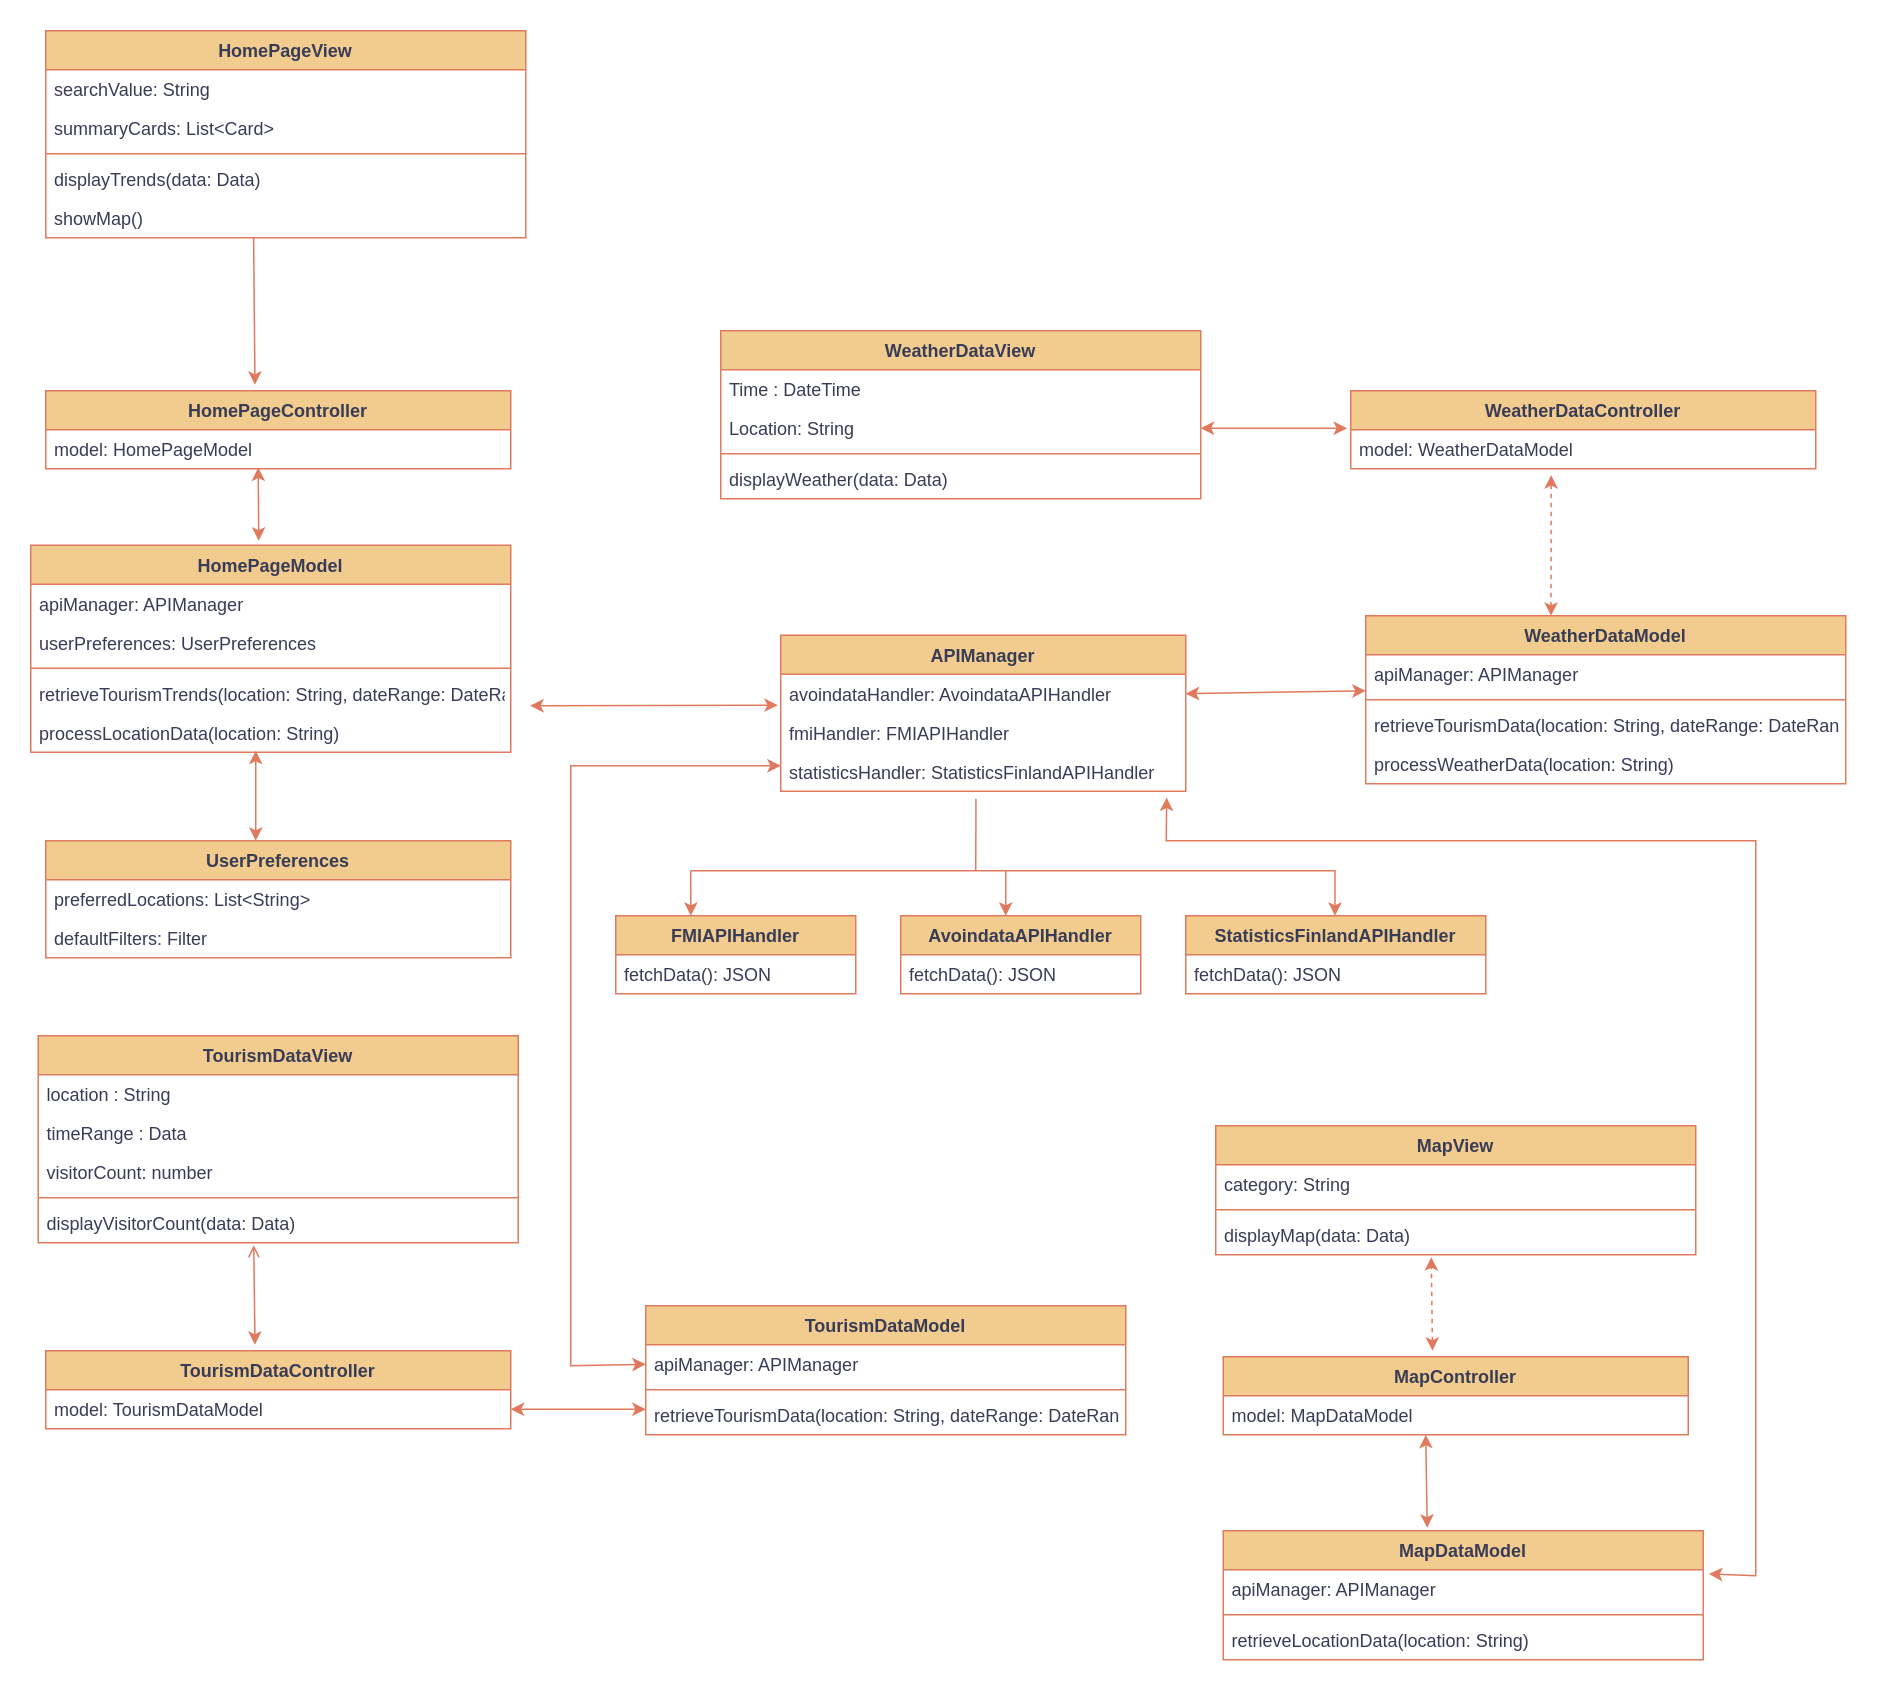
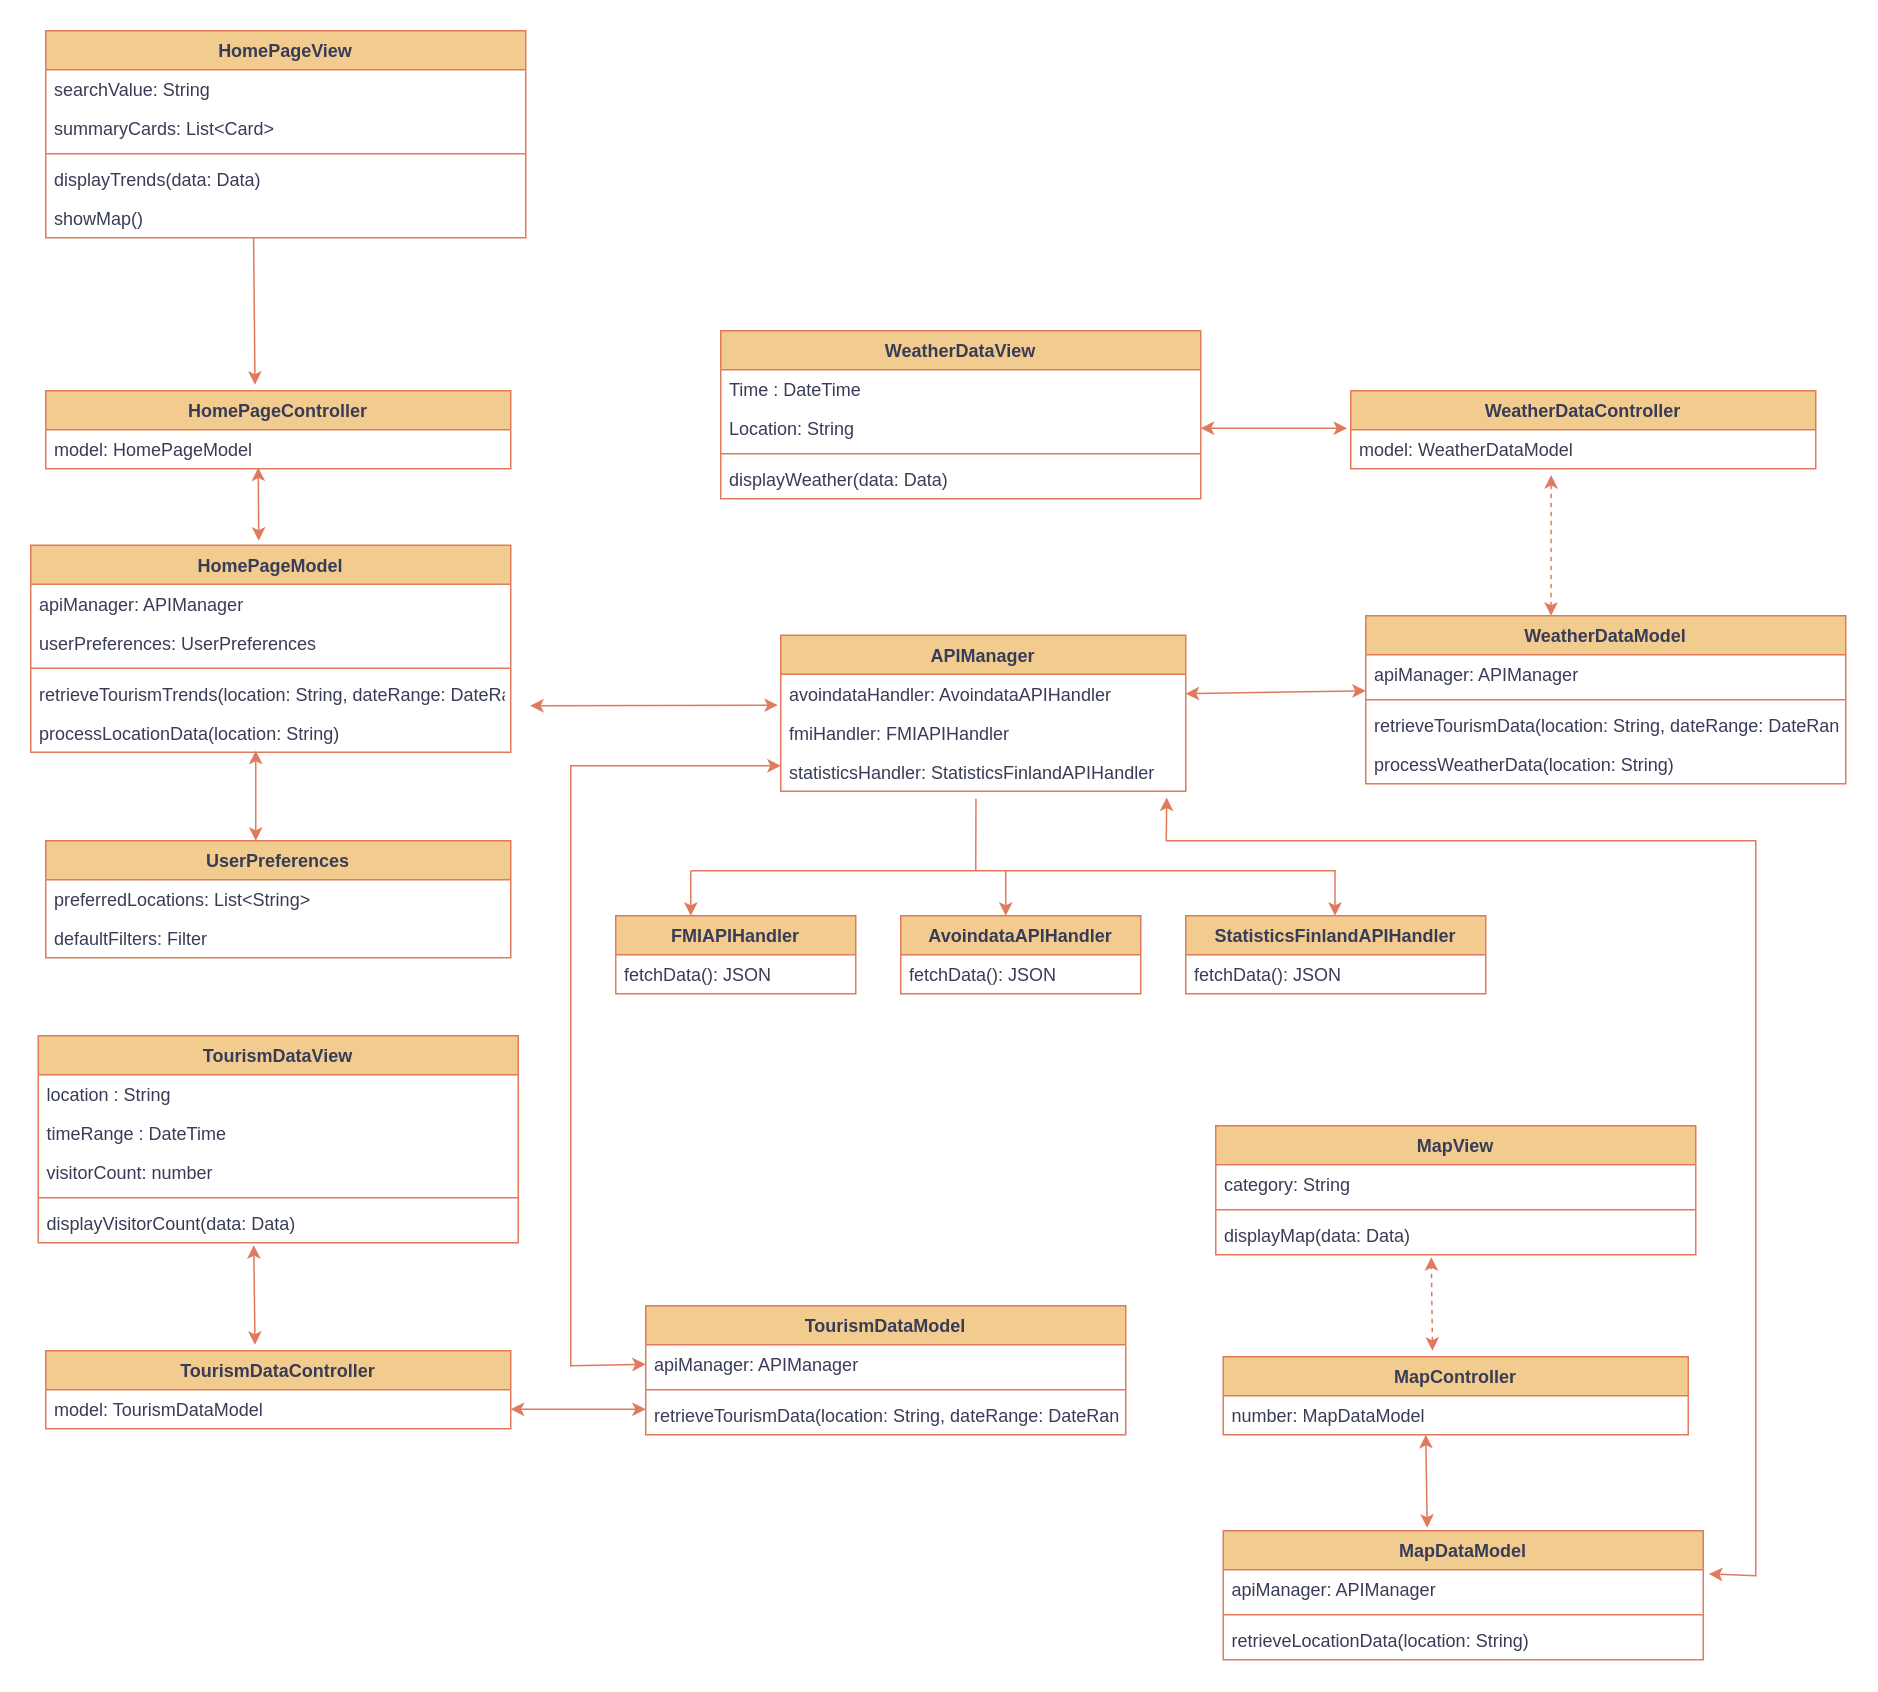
(118, 1134) -> (136, 1134)
(254, 1254) -> (254, 1257)
(1318, 1416) -> (1325, 1416)
